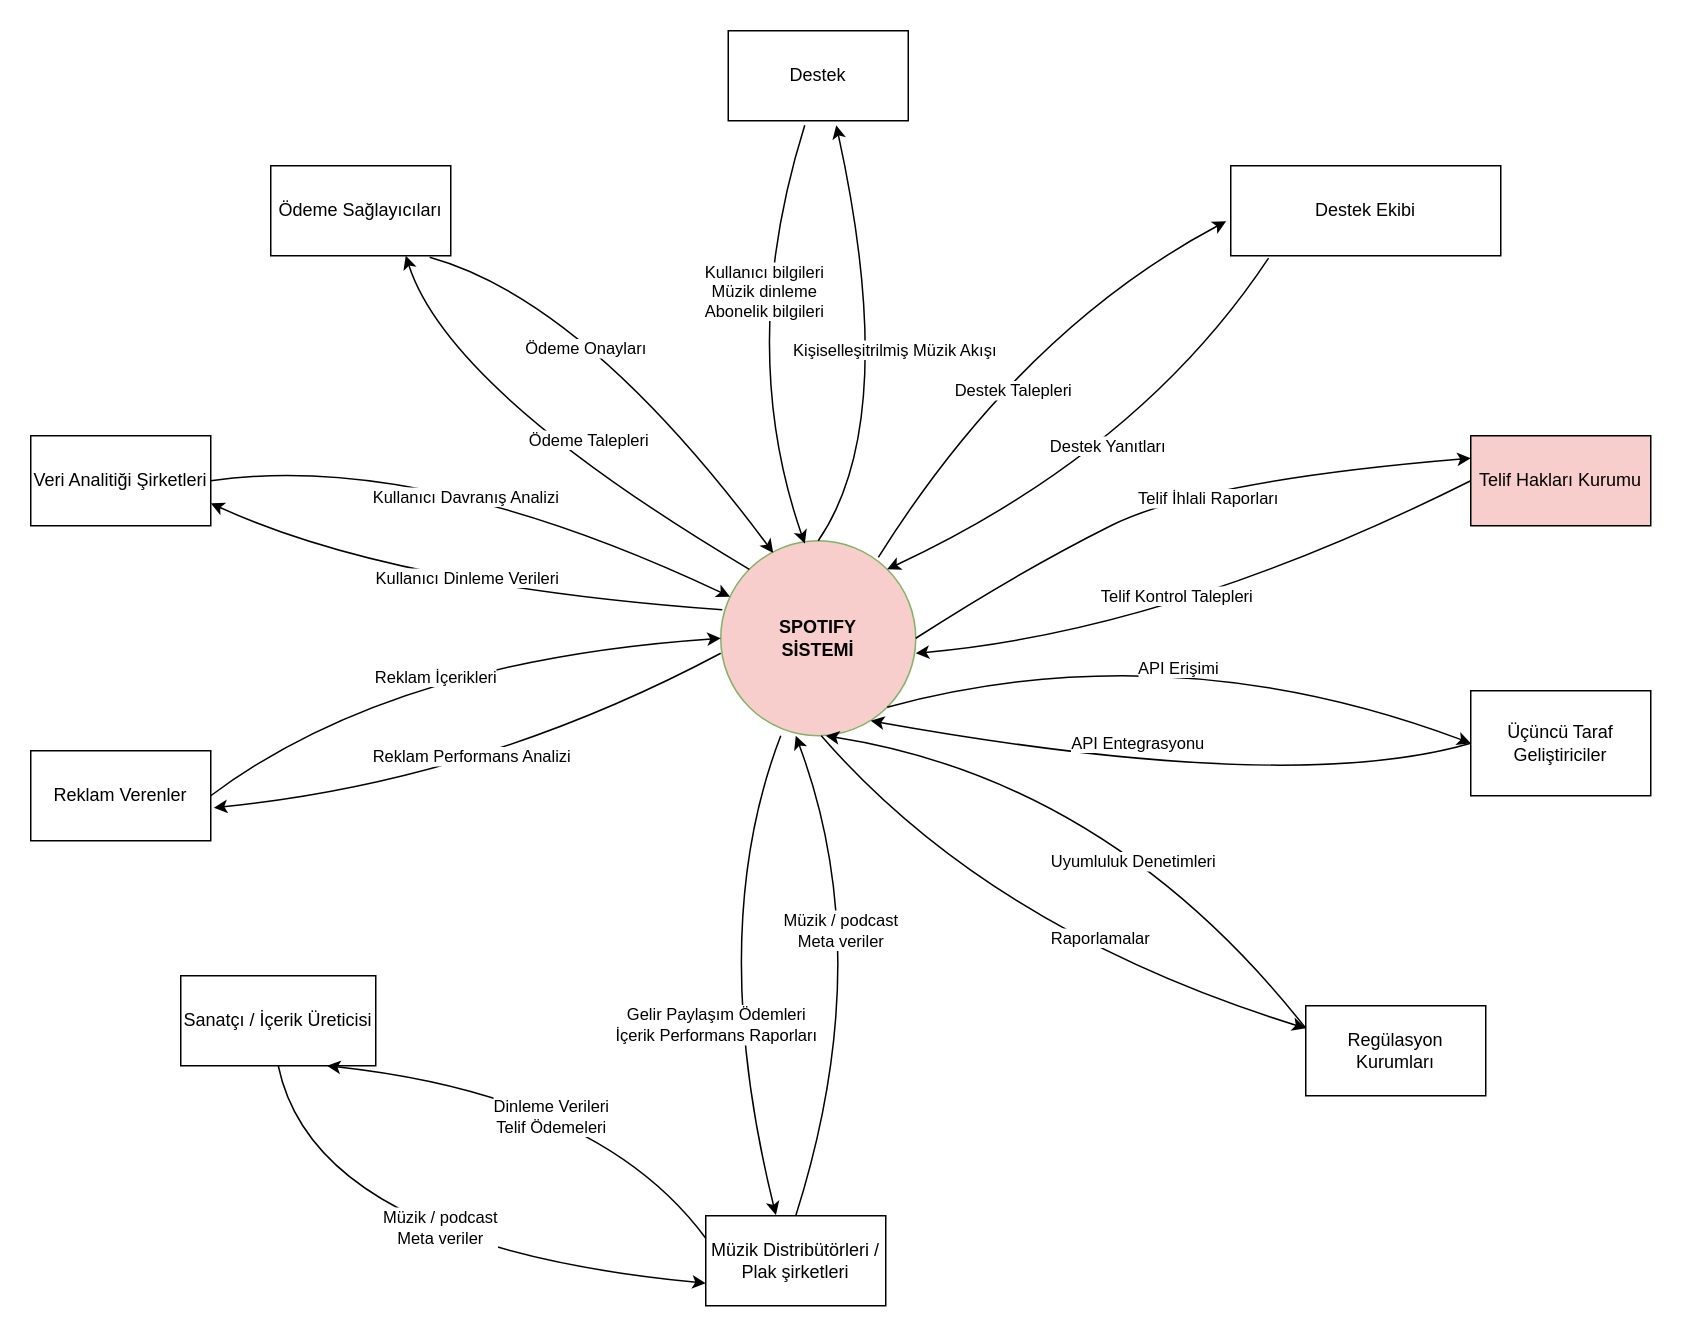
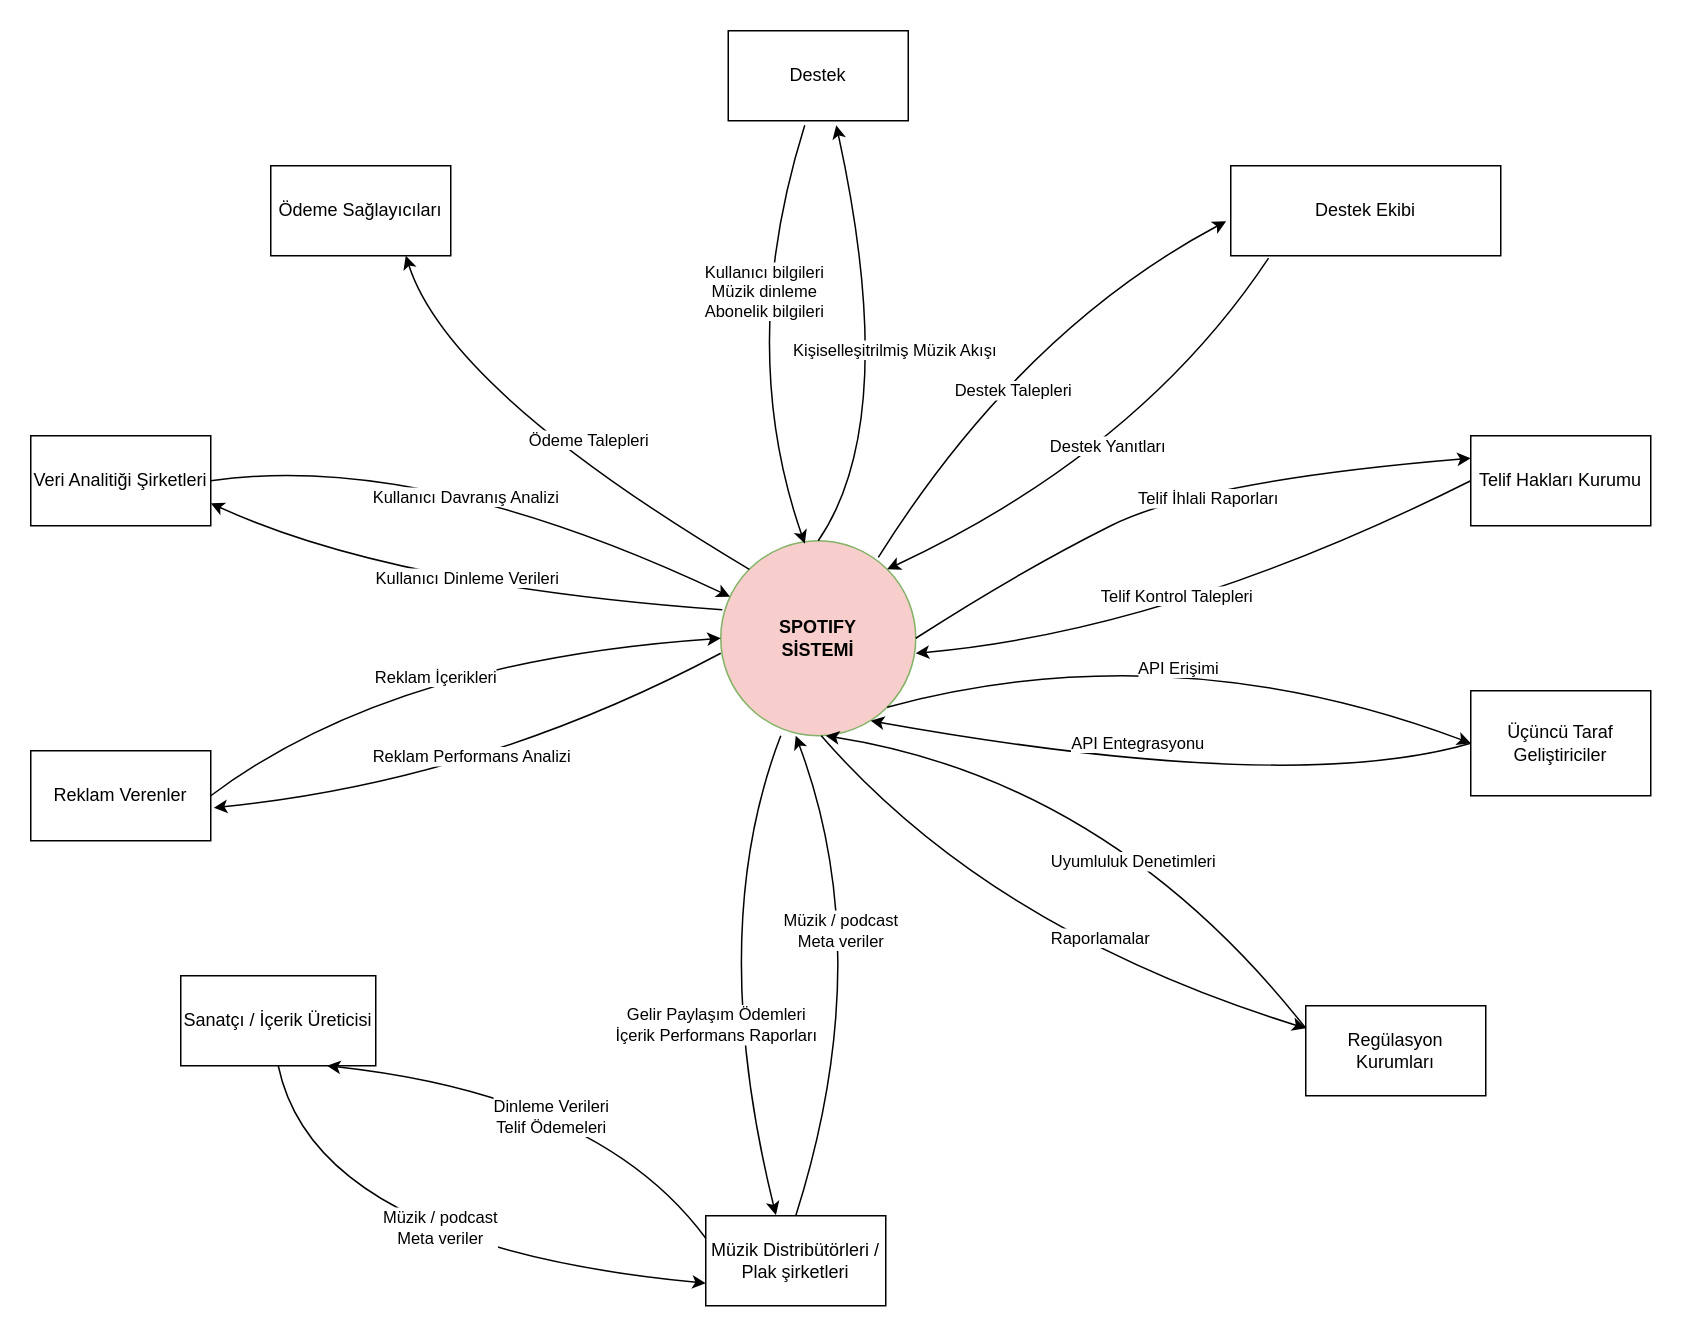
(619, 376) -> none
(1561, 481) -> (1561, 481)
